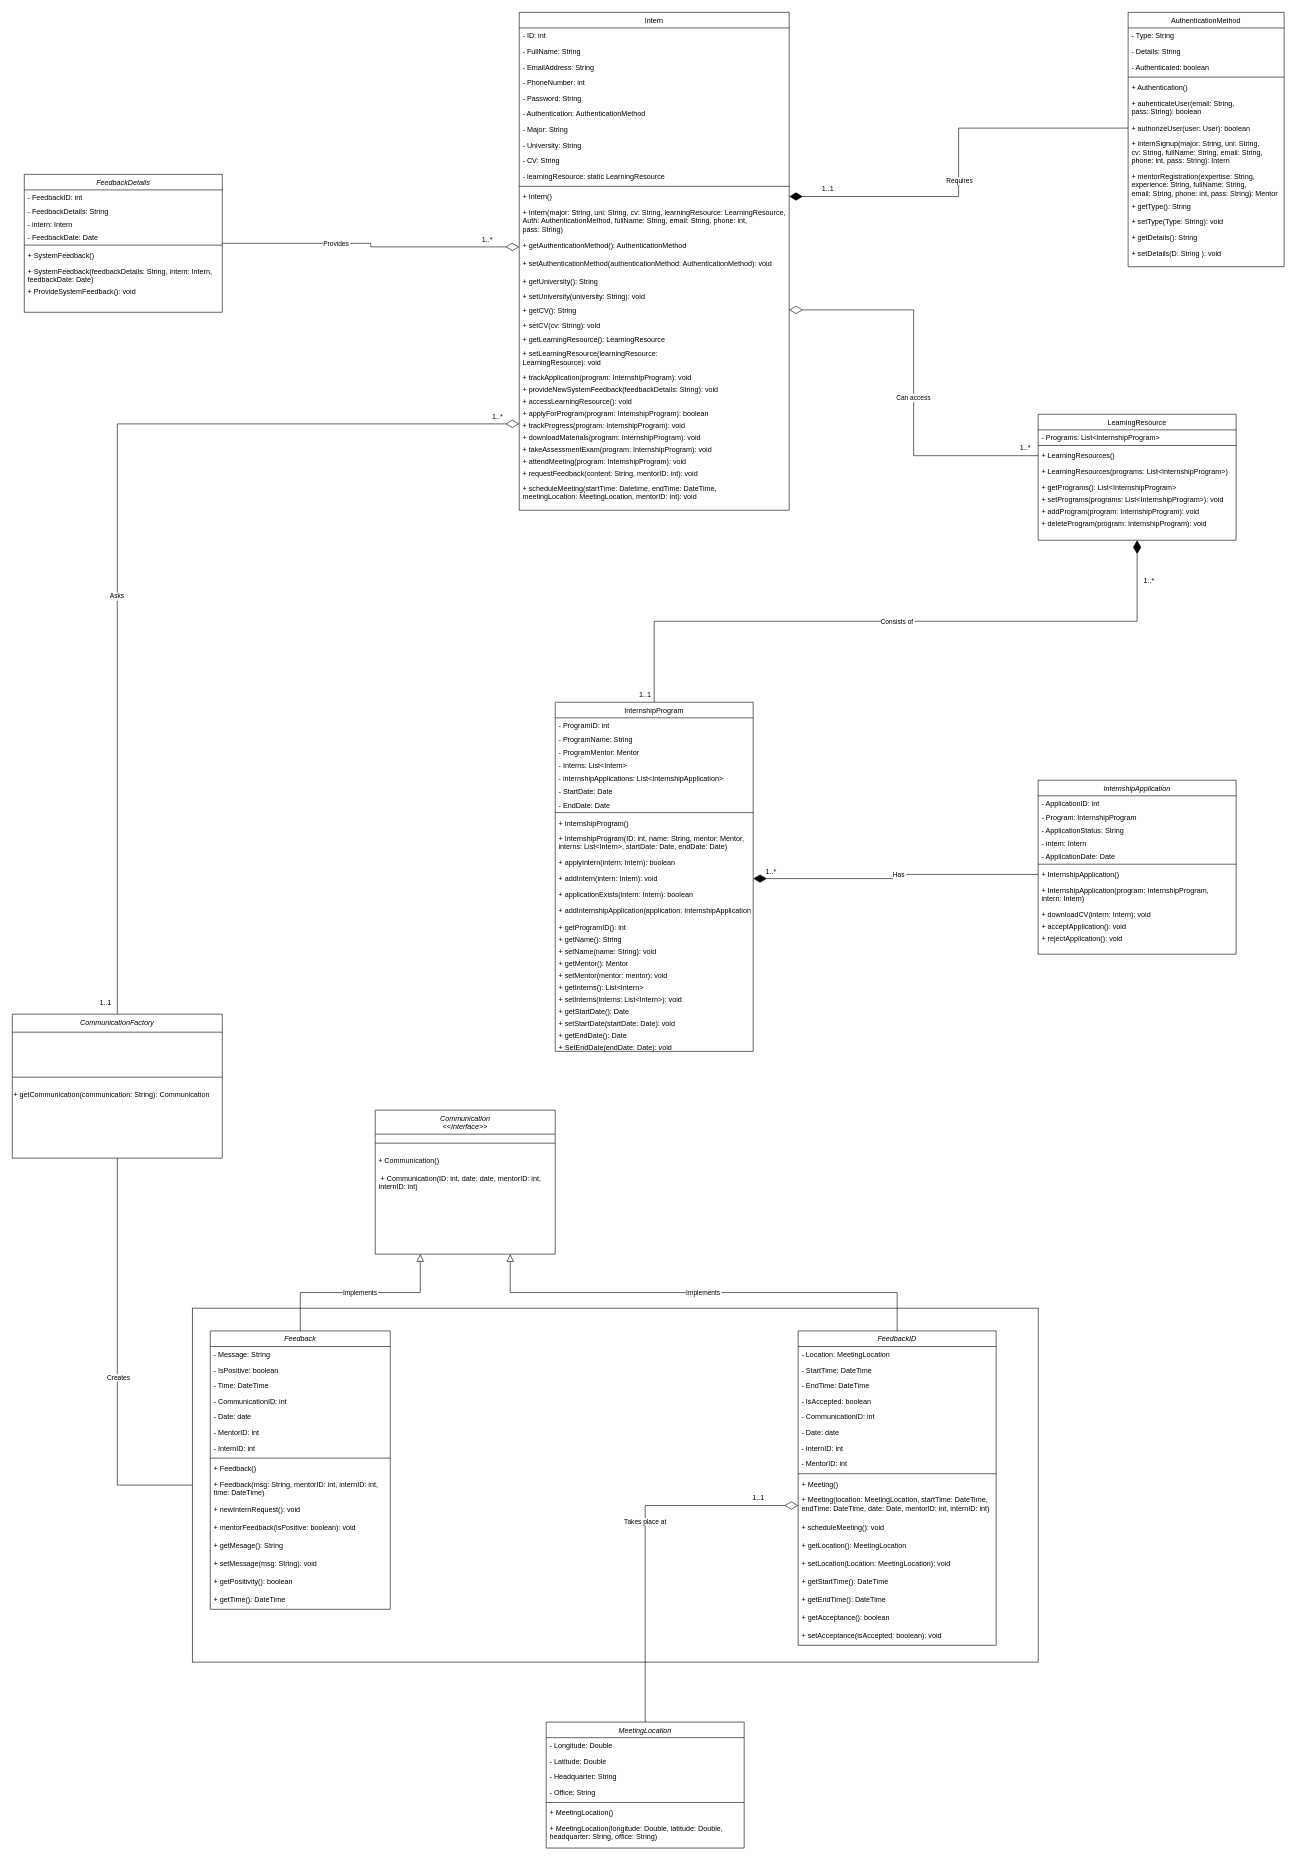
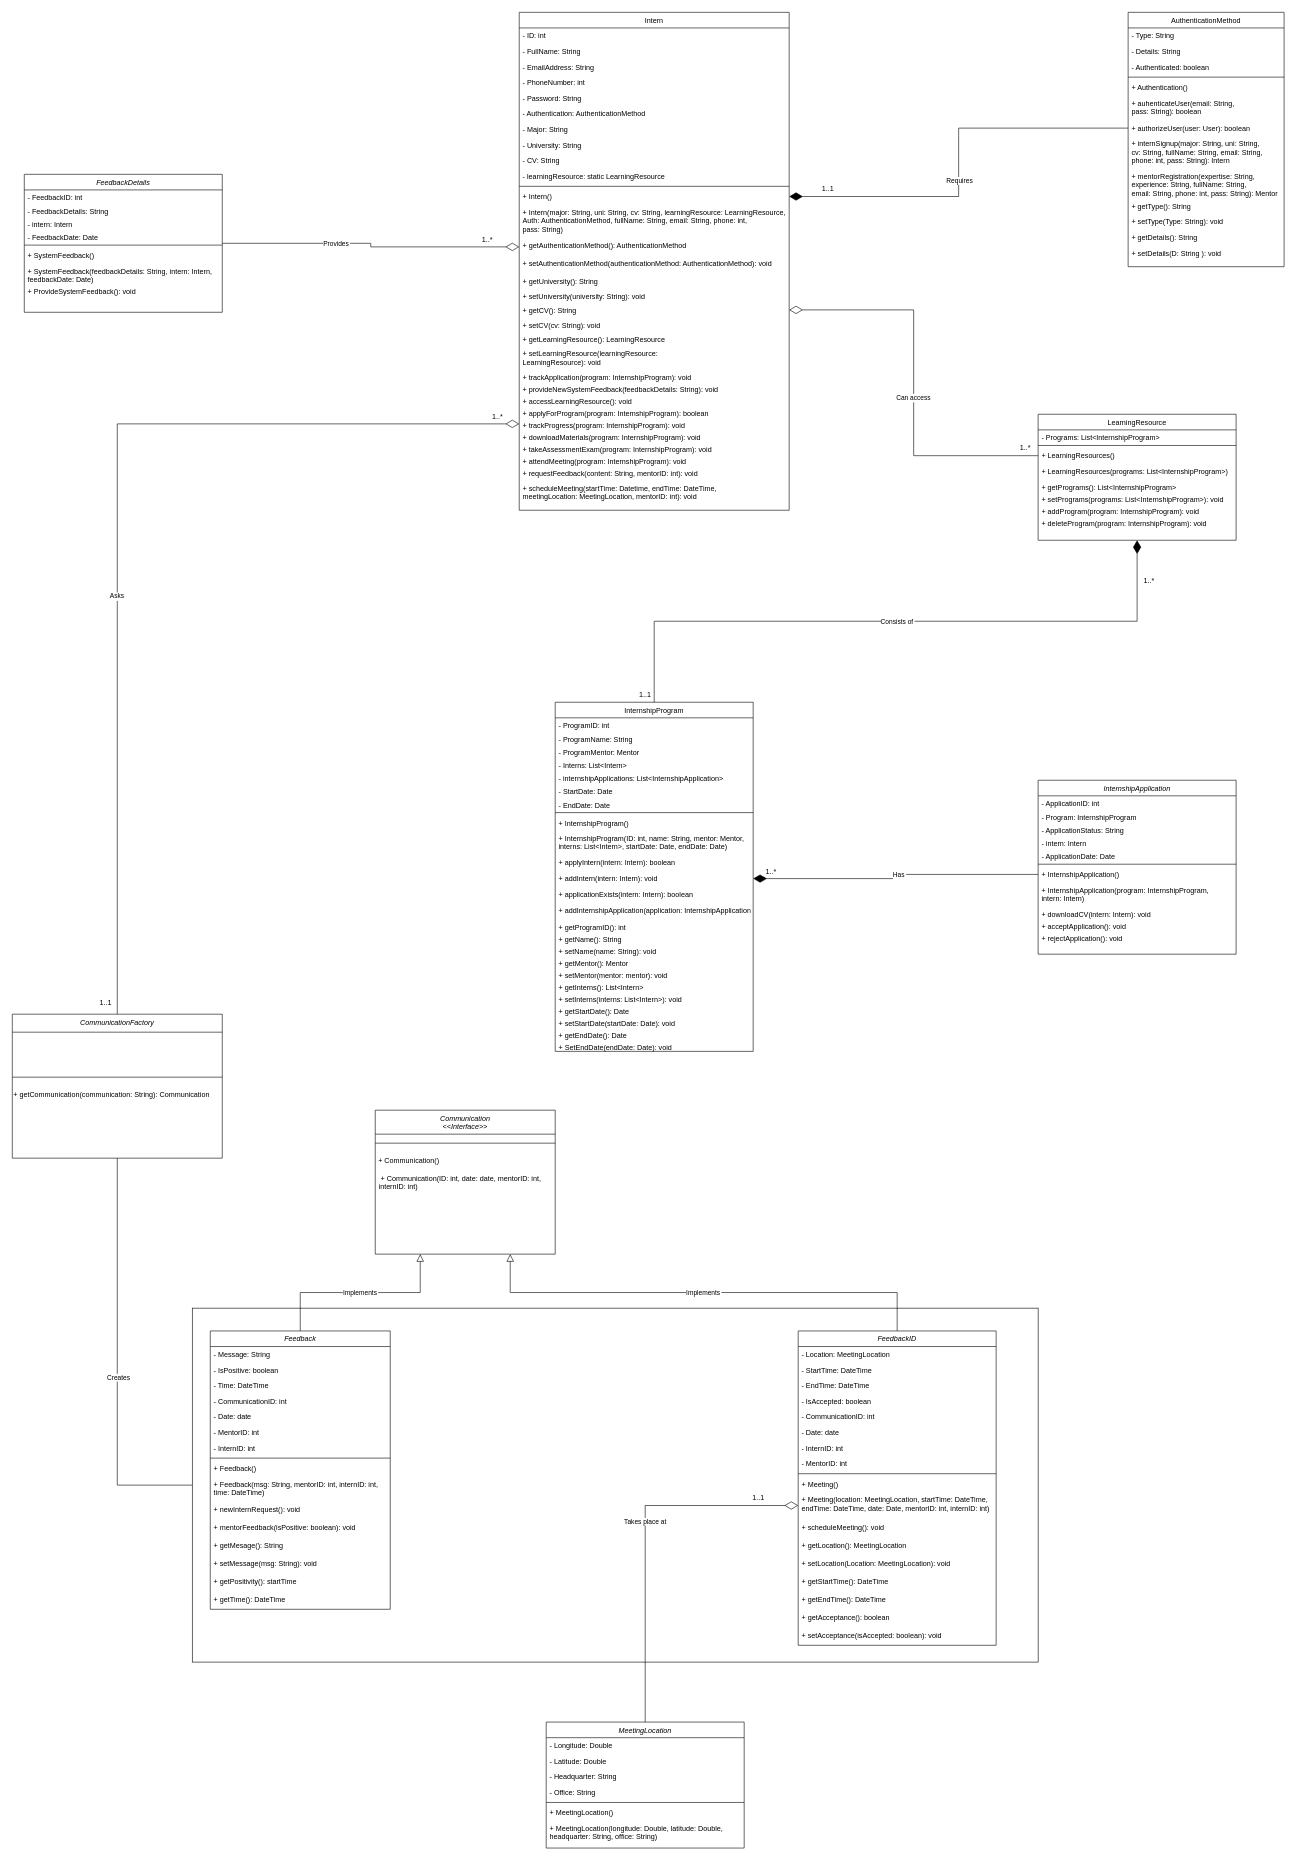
(259, 1582) -> (263, 1582)
